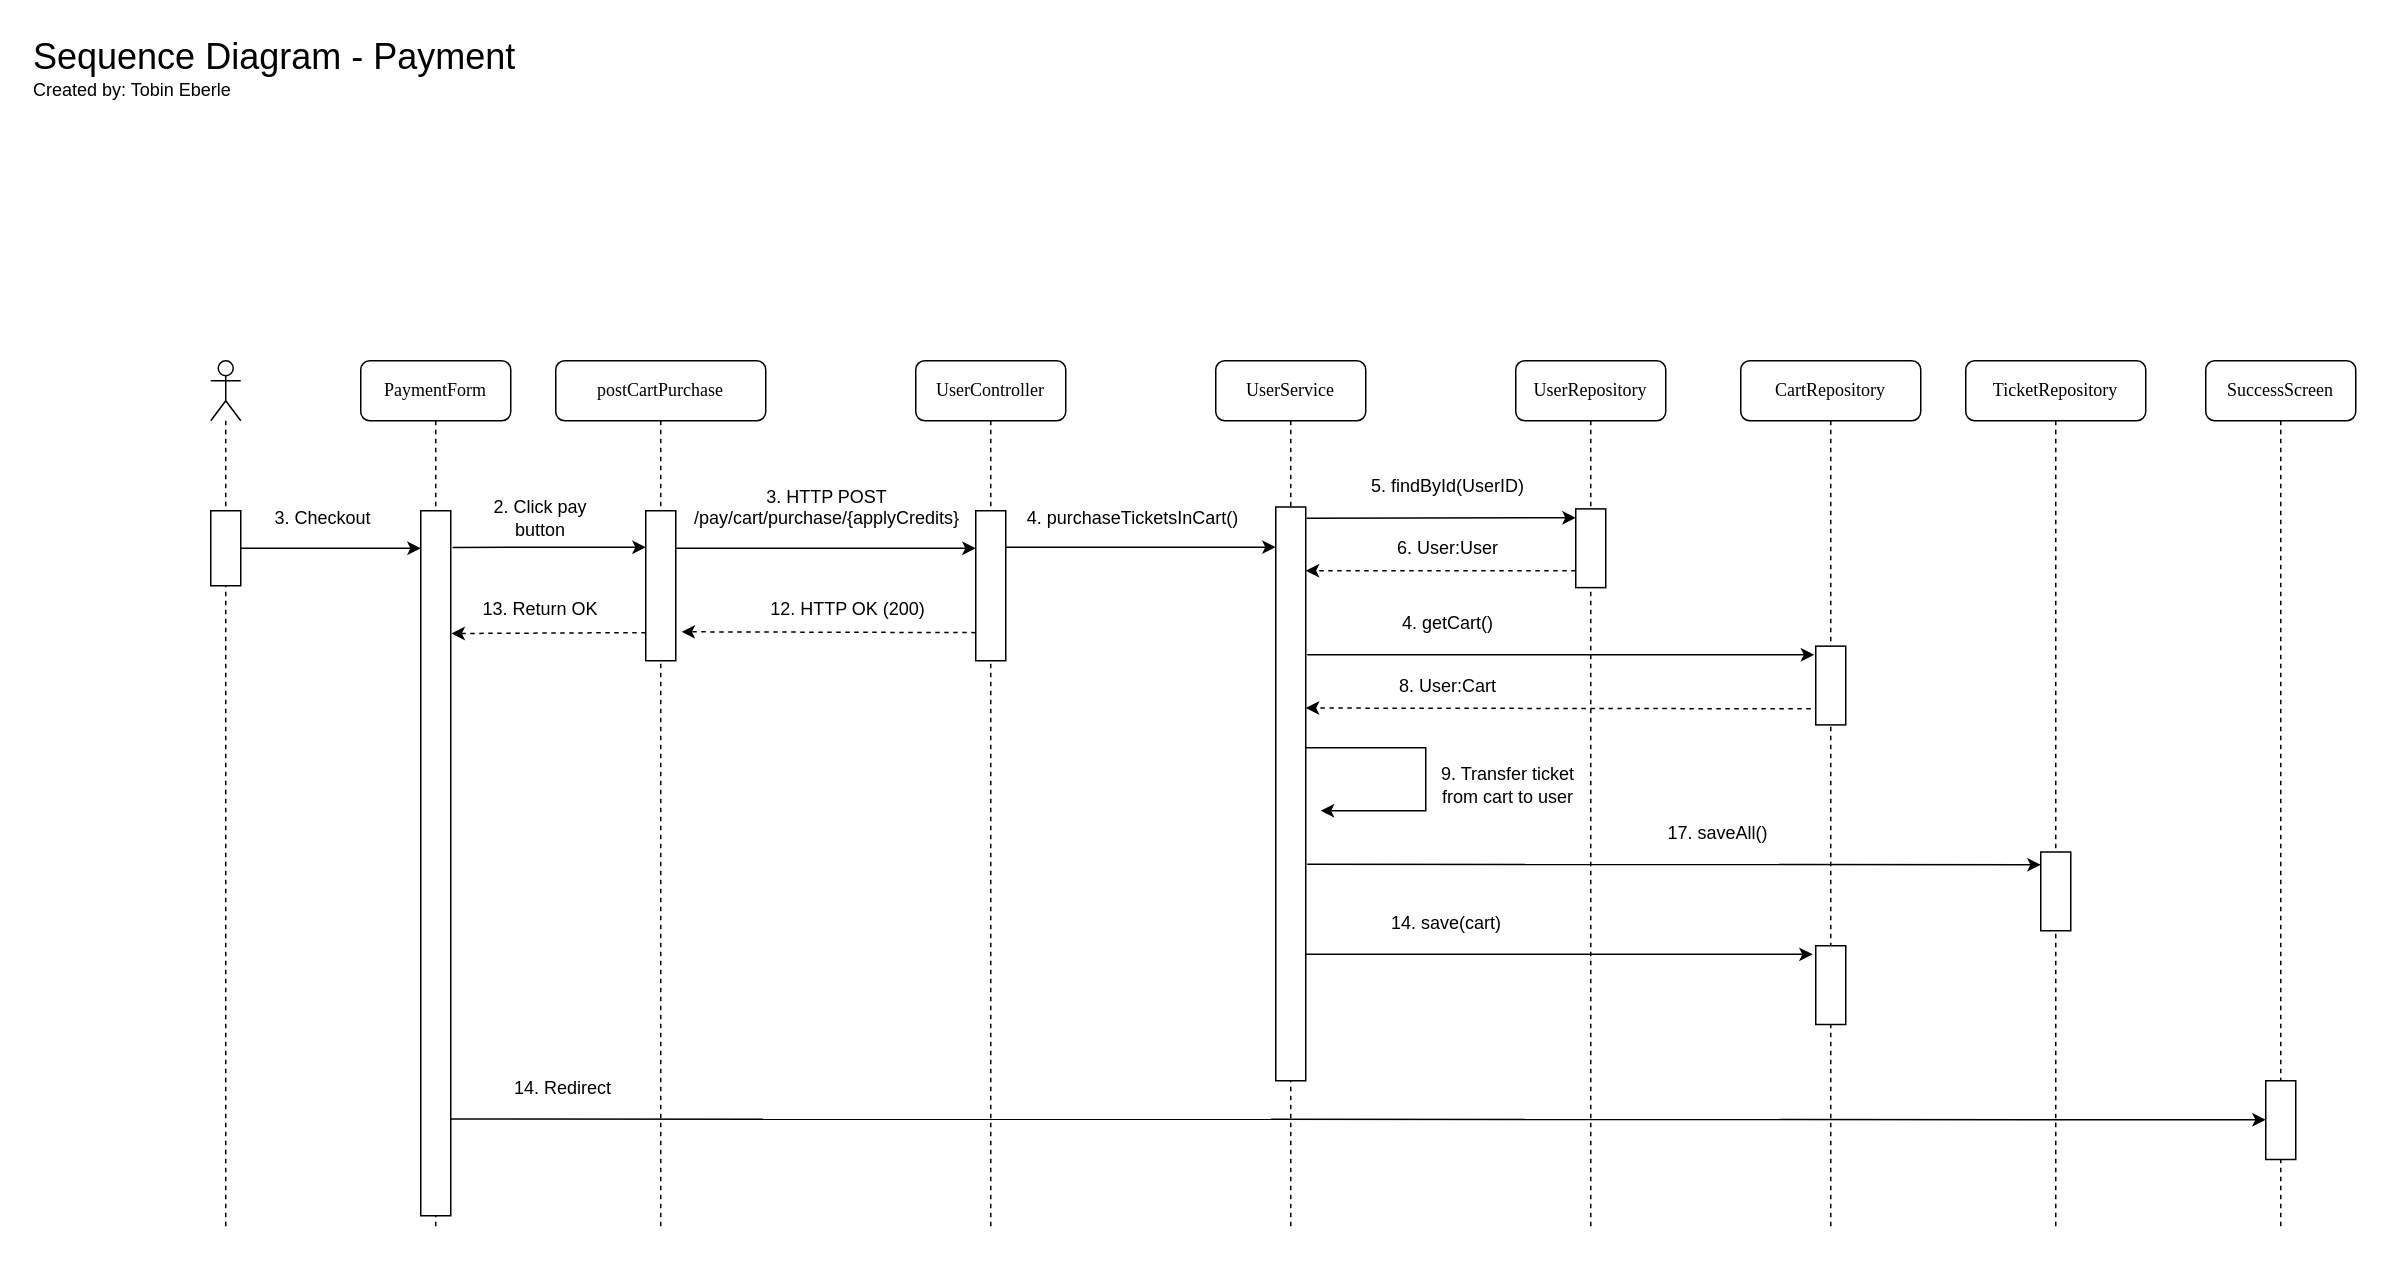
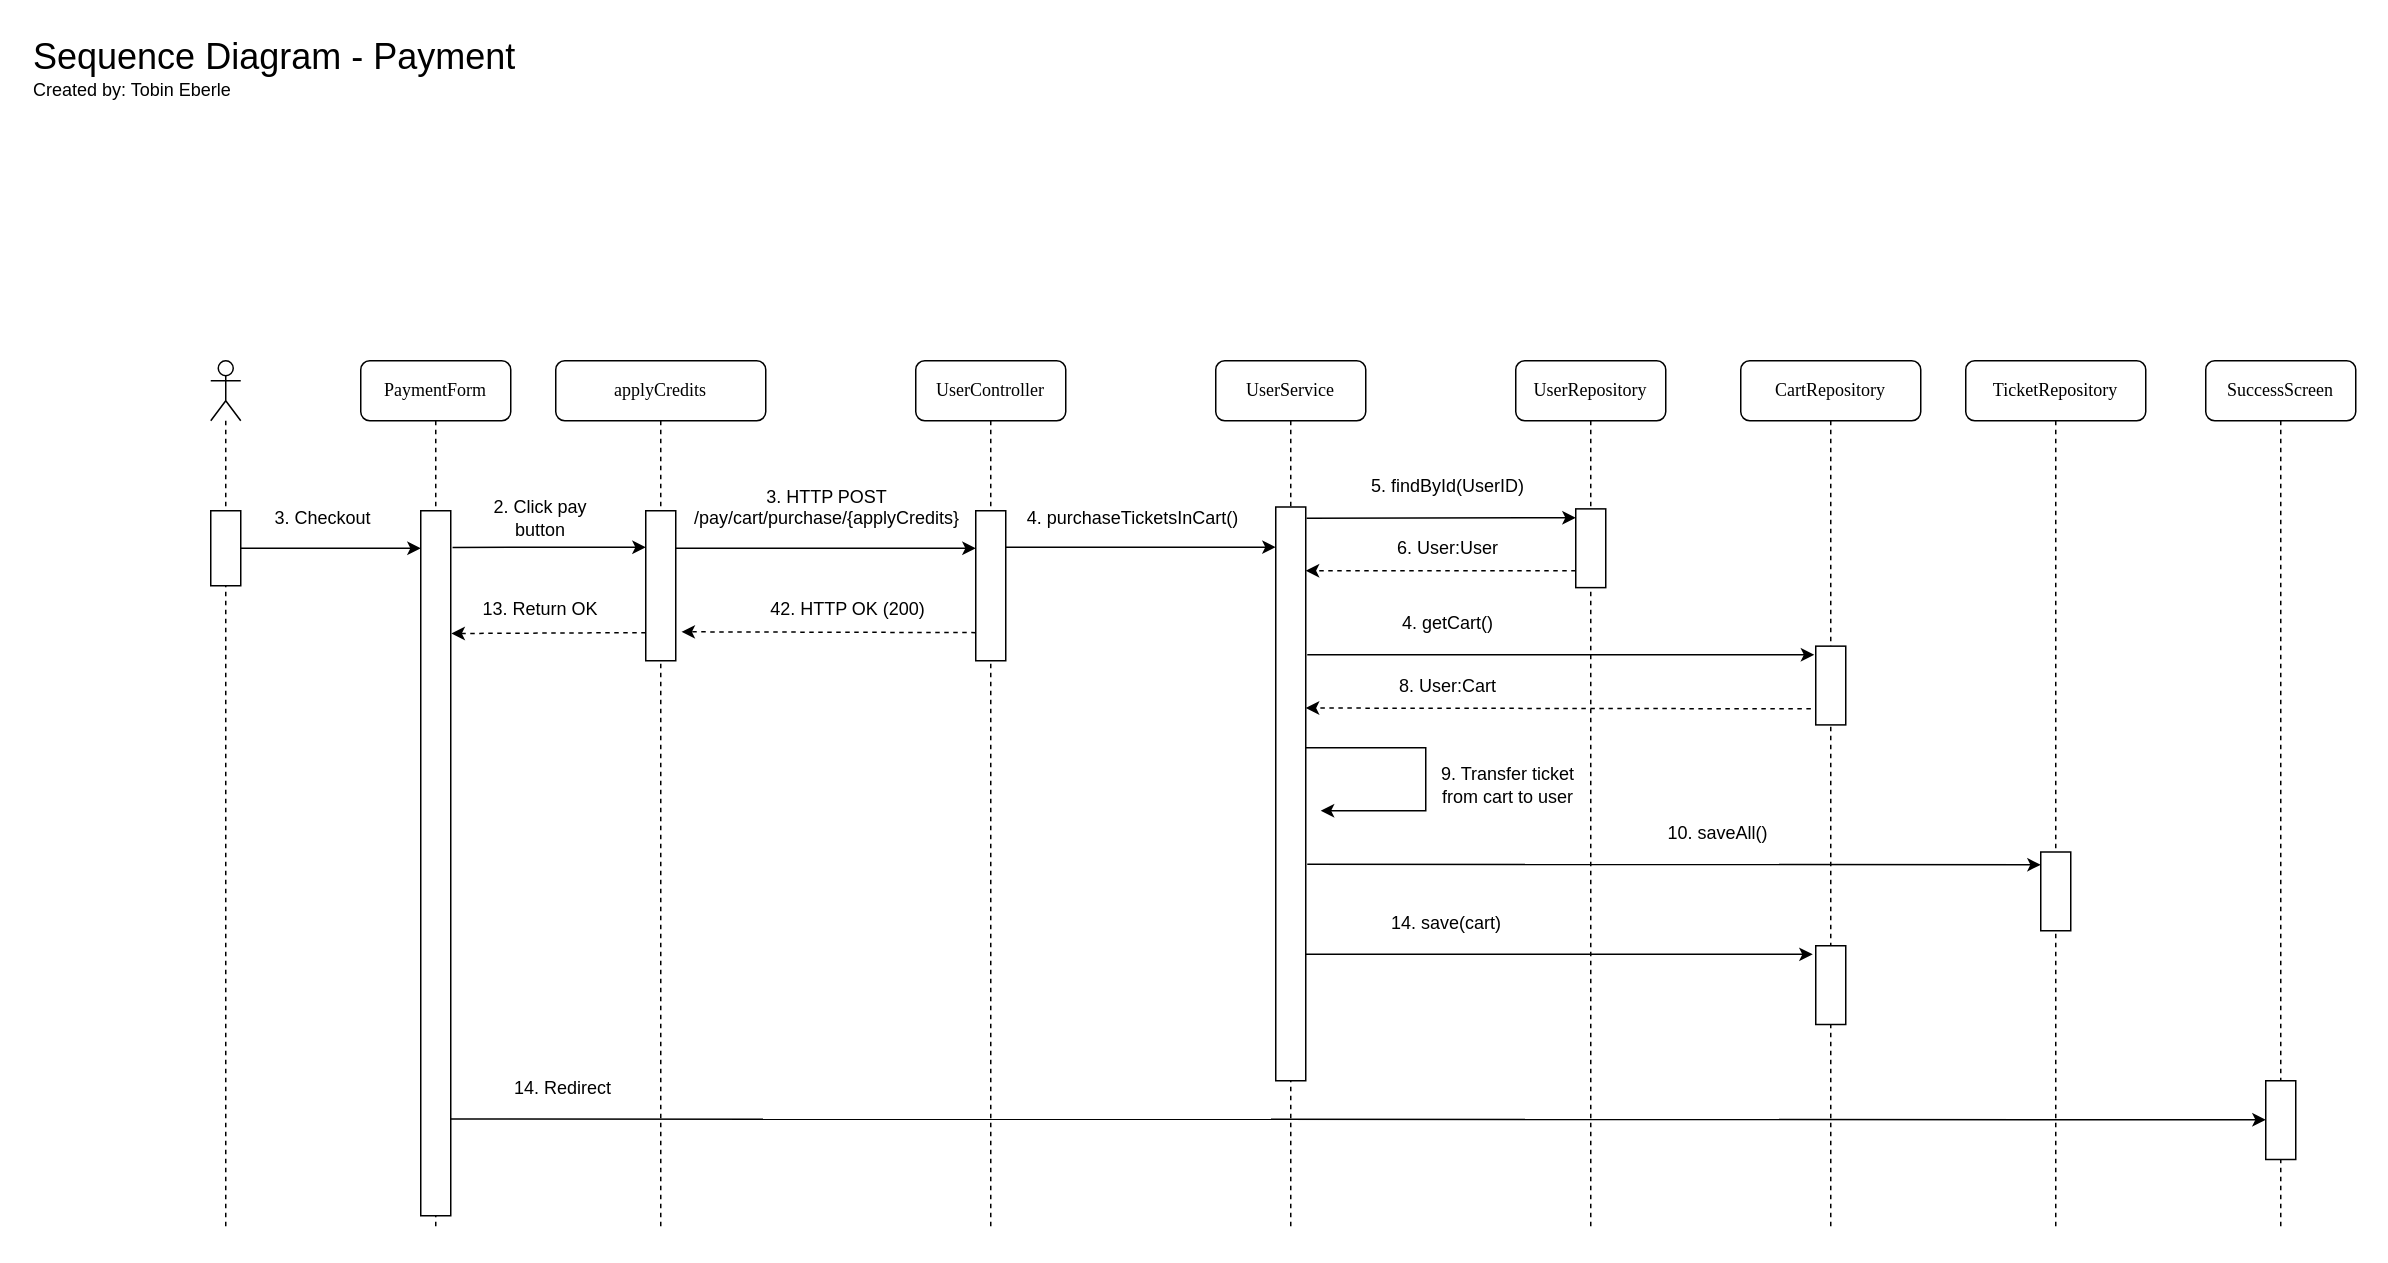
(661, 391) -> (661, 391)
(848, 610) -> (848, 610)
(1718, 833) -> (1718, 833)
